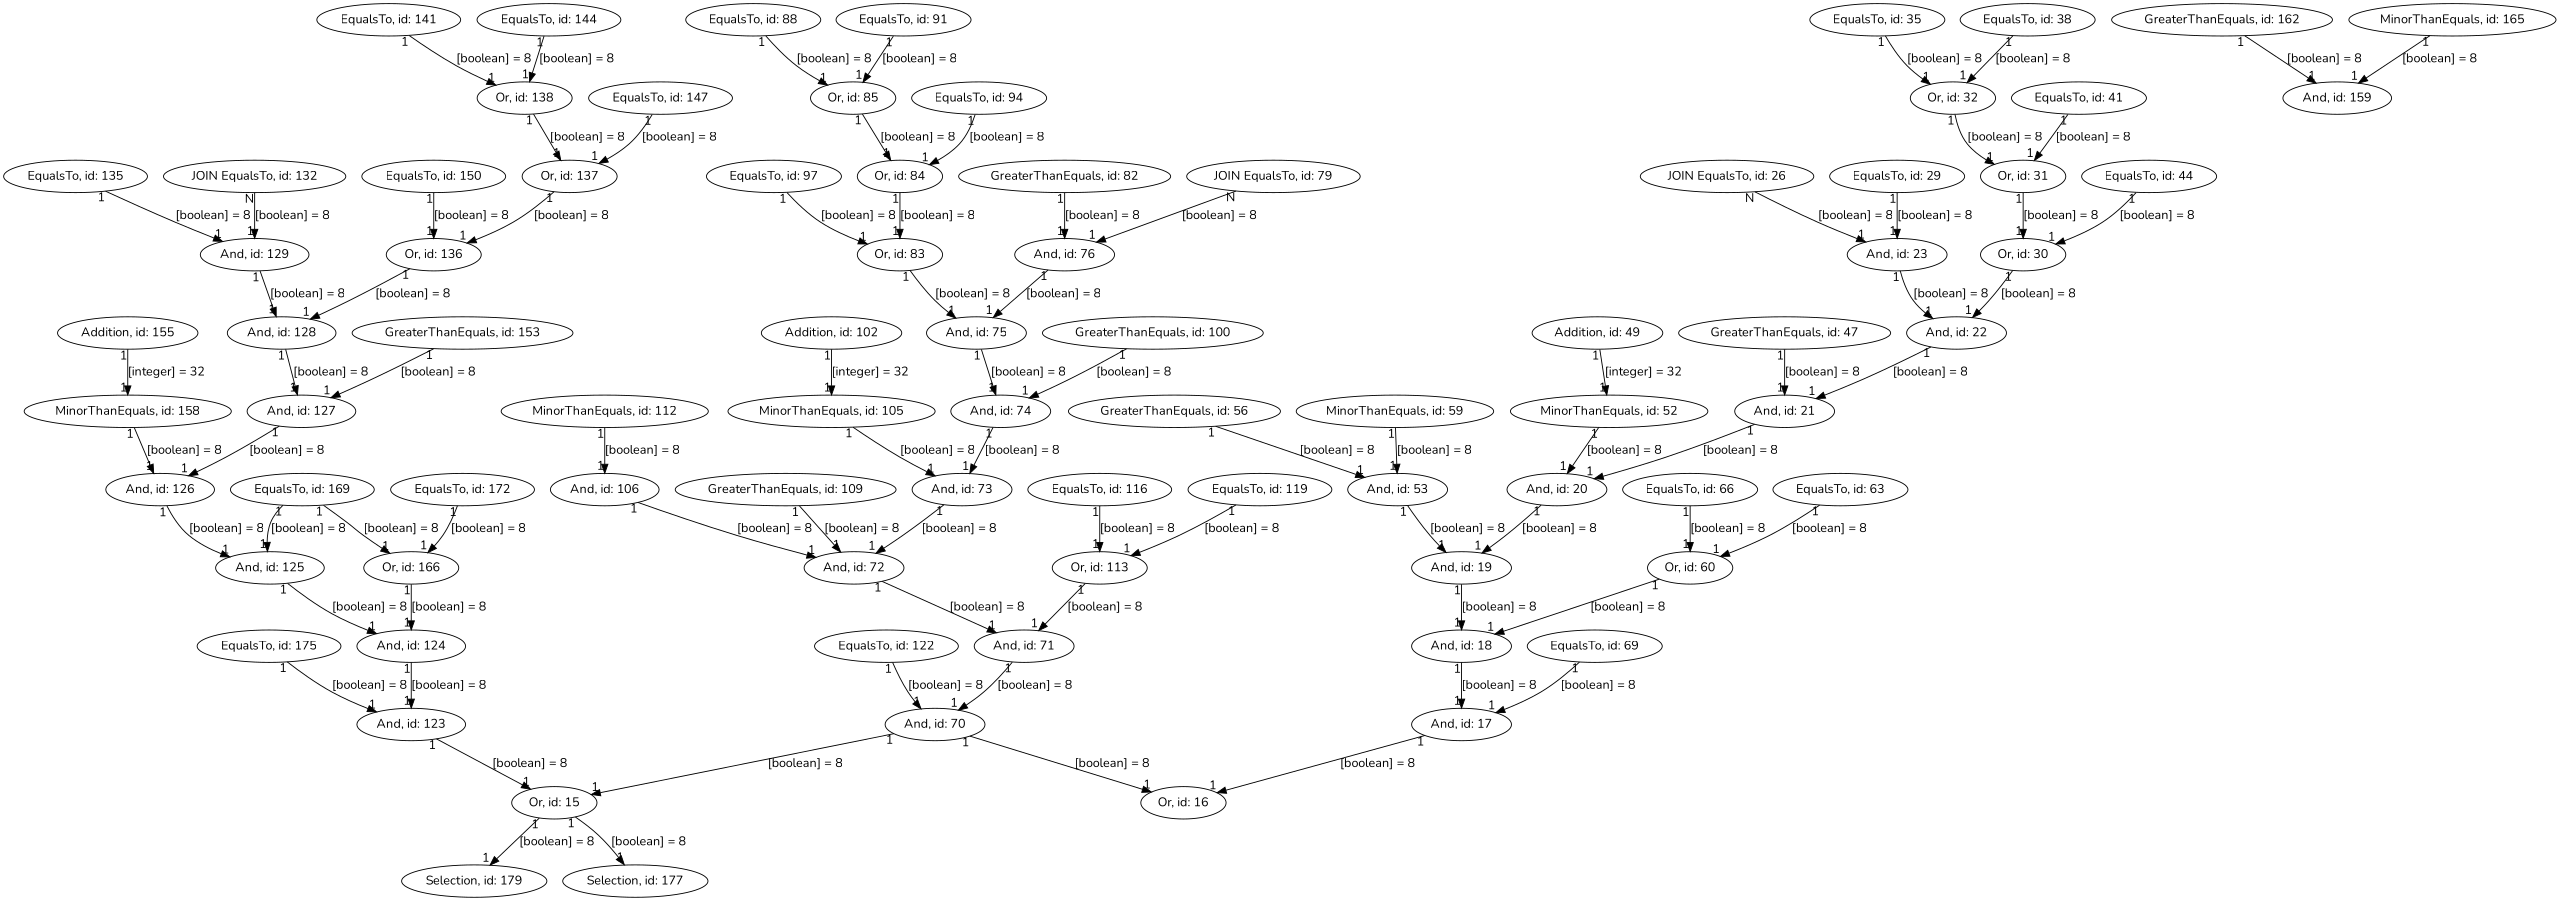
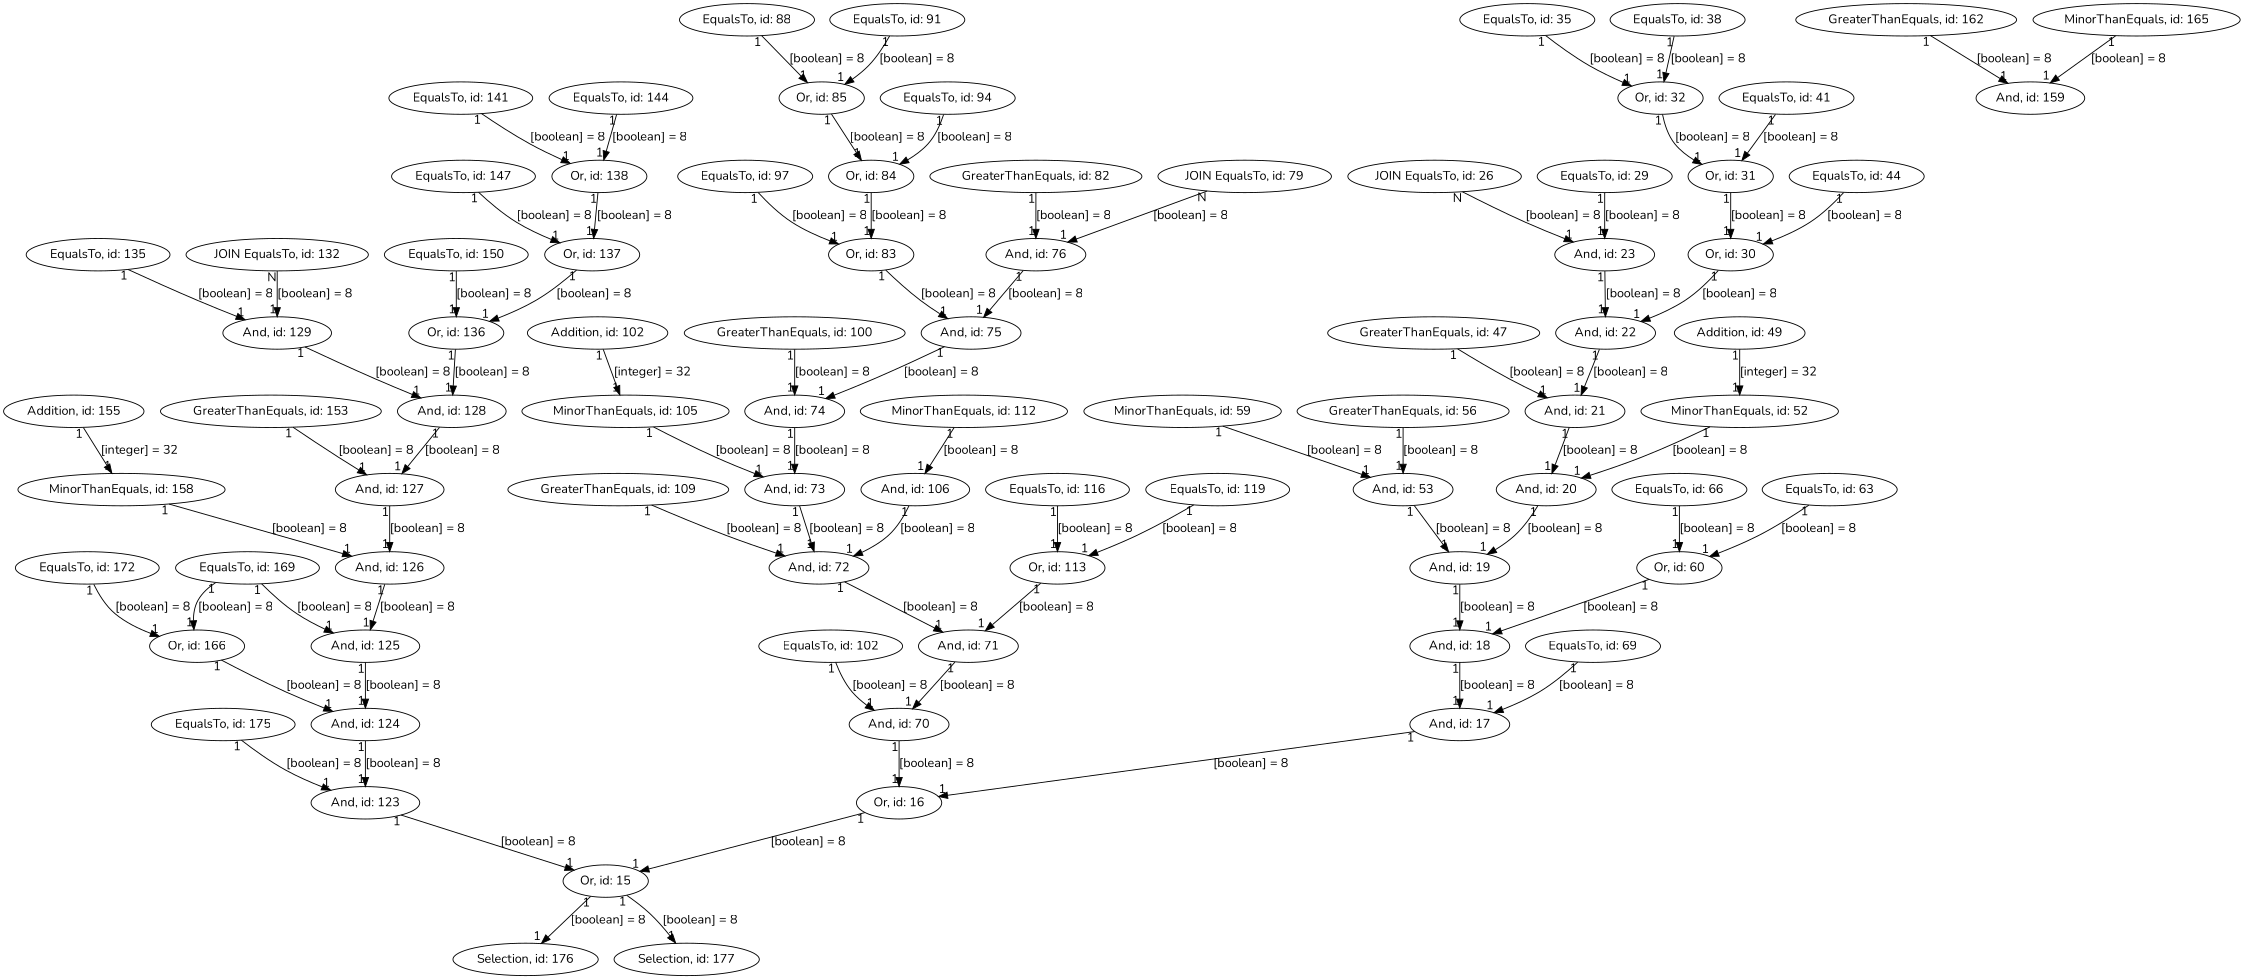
(886, 646) -> (831, 646)
(747, 763) -> (757, 841)
(474, 881) -> (526, 959)
